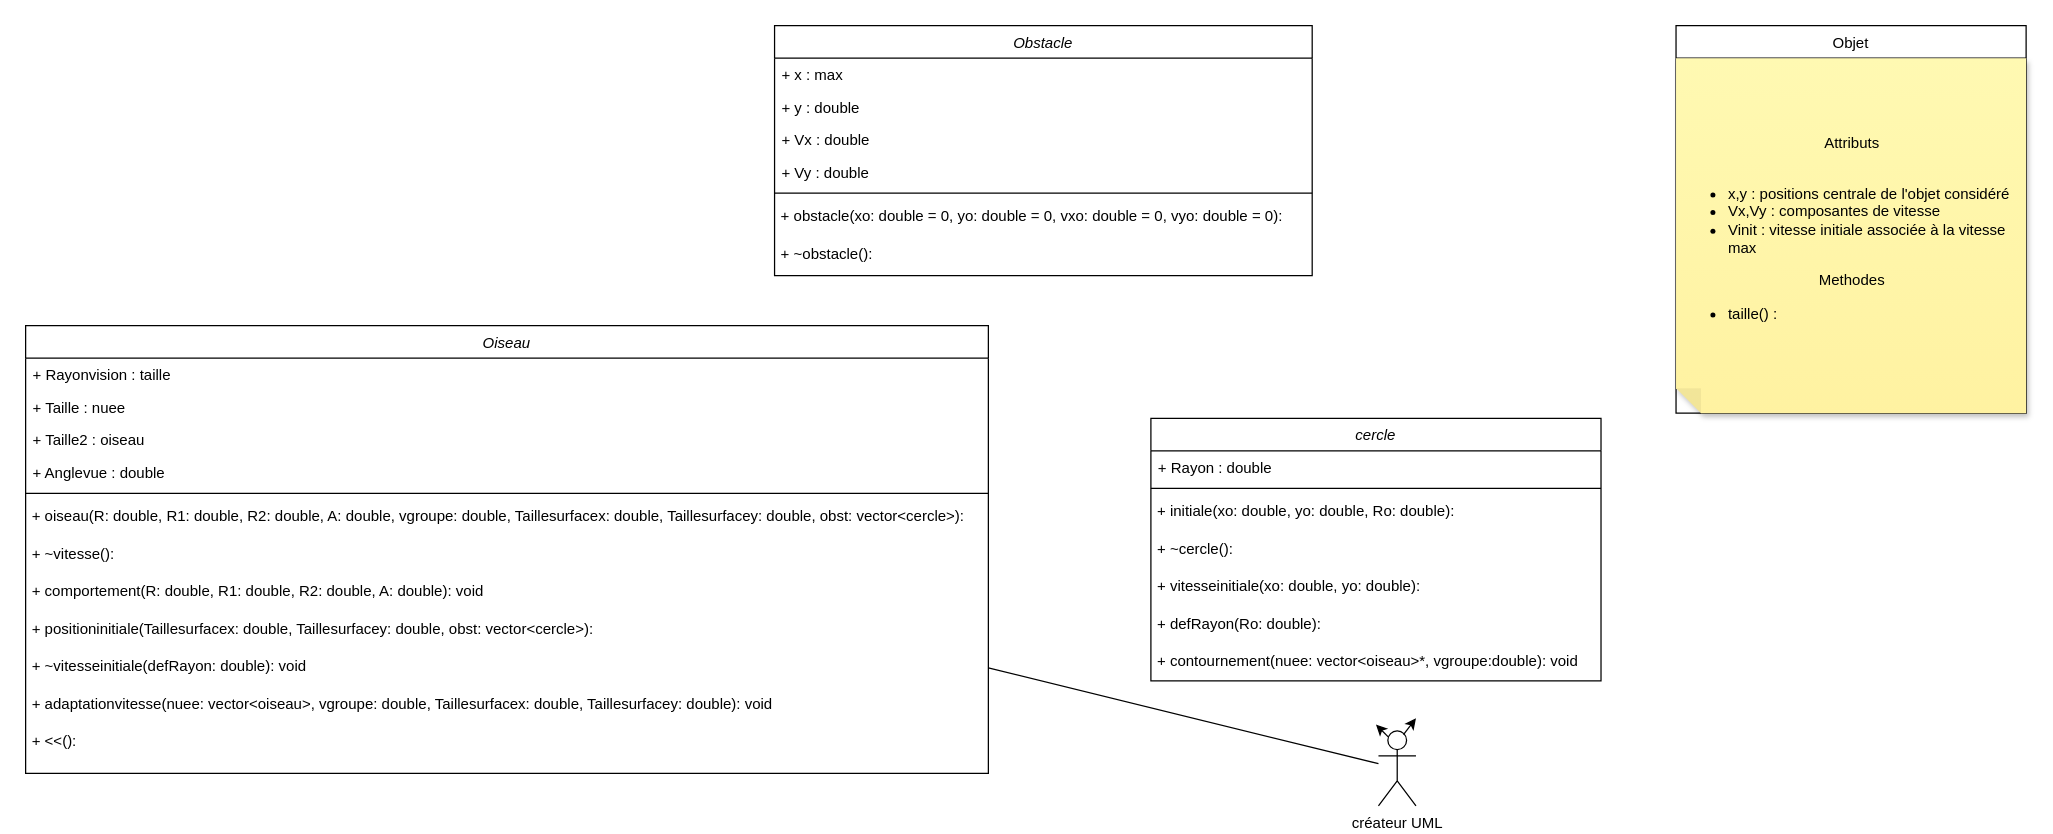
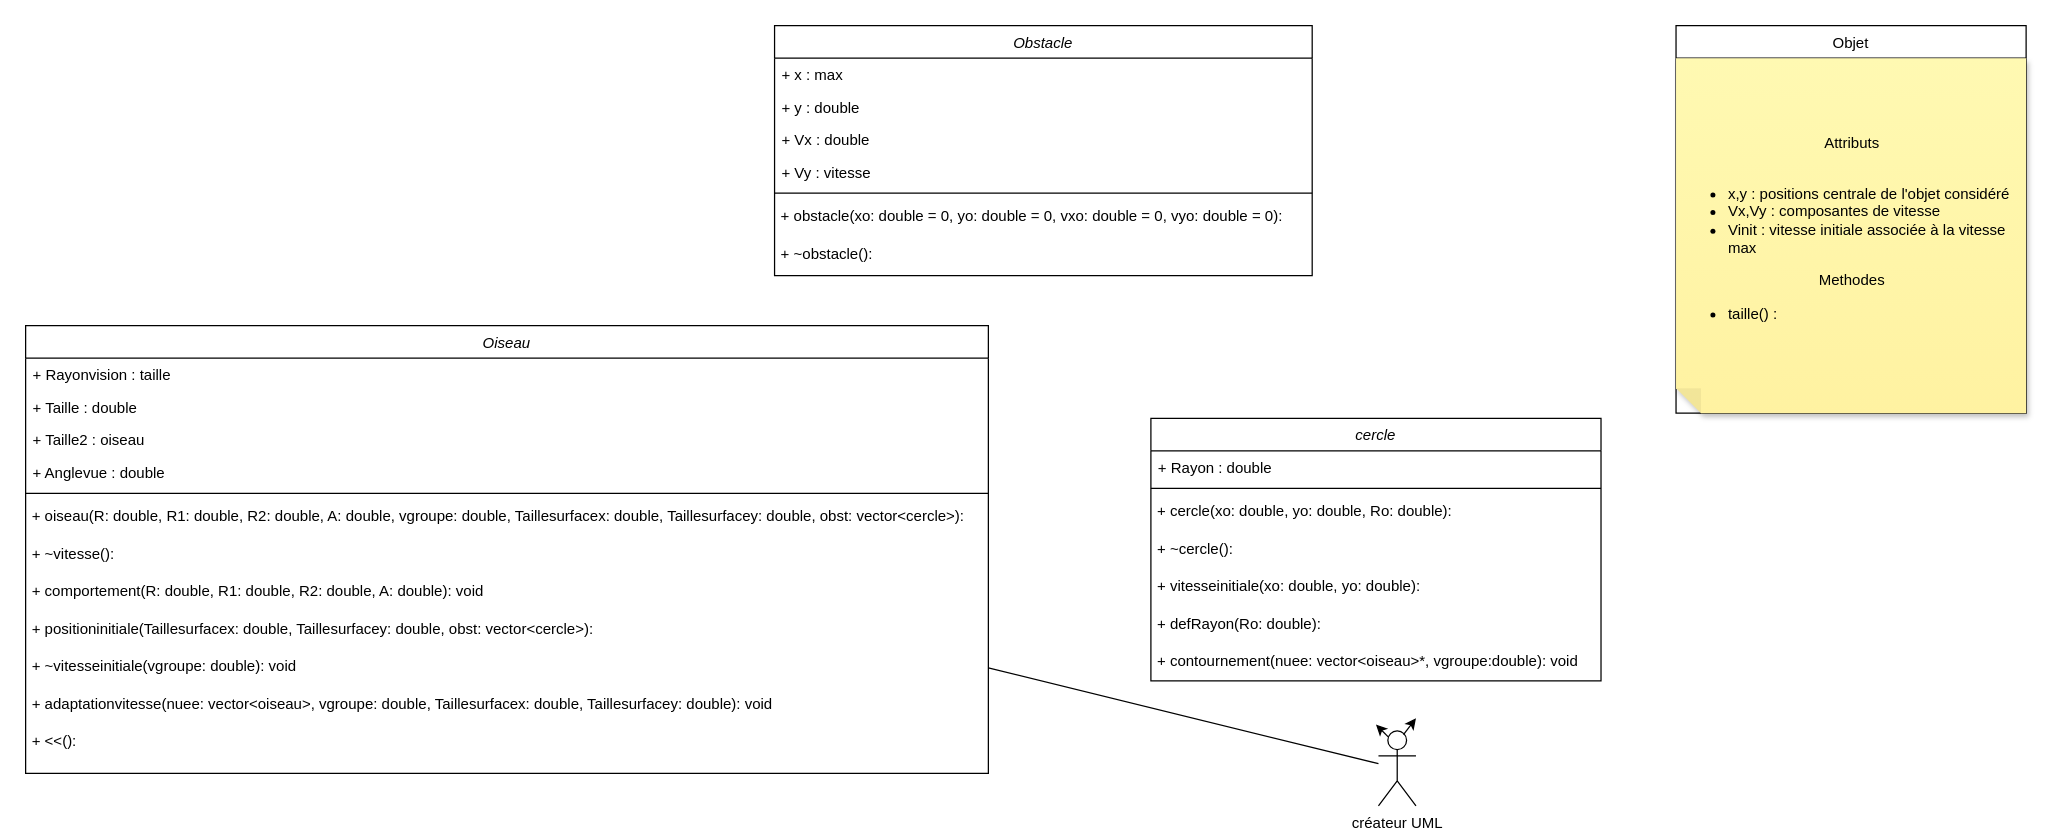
(826, 173) -> (830, 173)
(82, 408) -> (88, 408)
(1313, 512) -> (1311, 512)
(181, 667) -> (177, 667)
